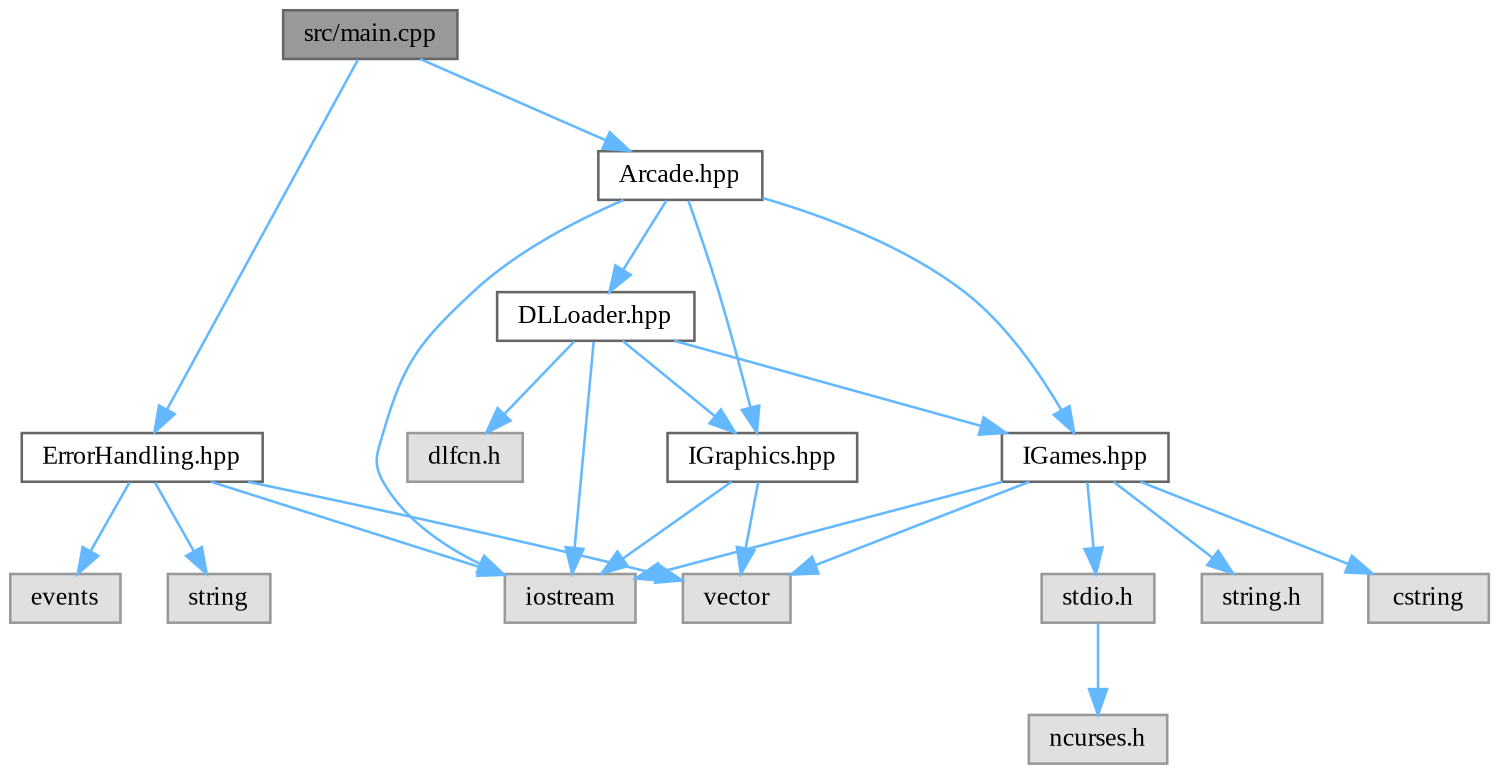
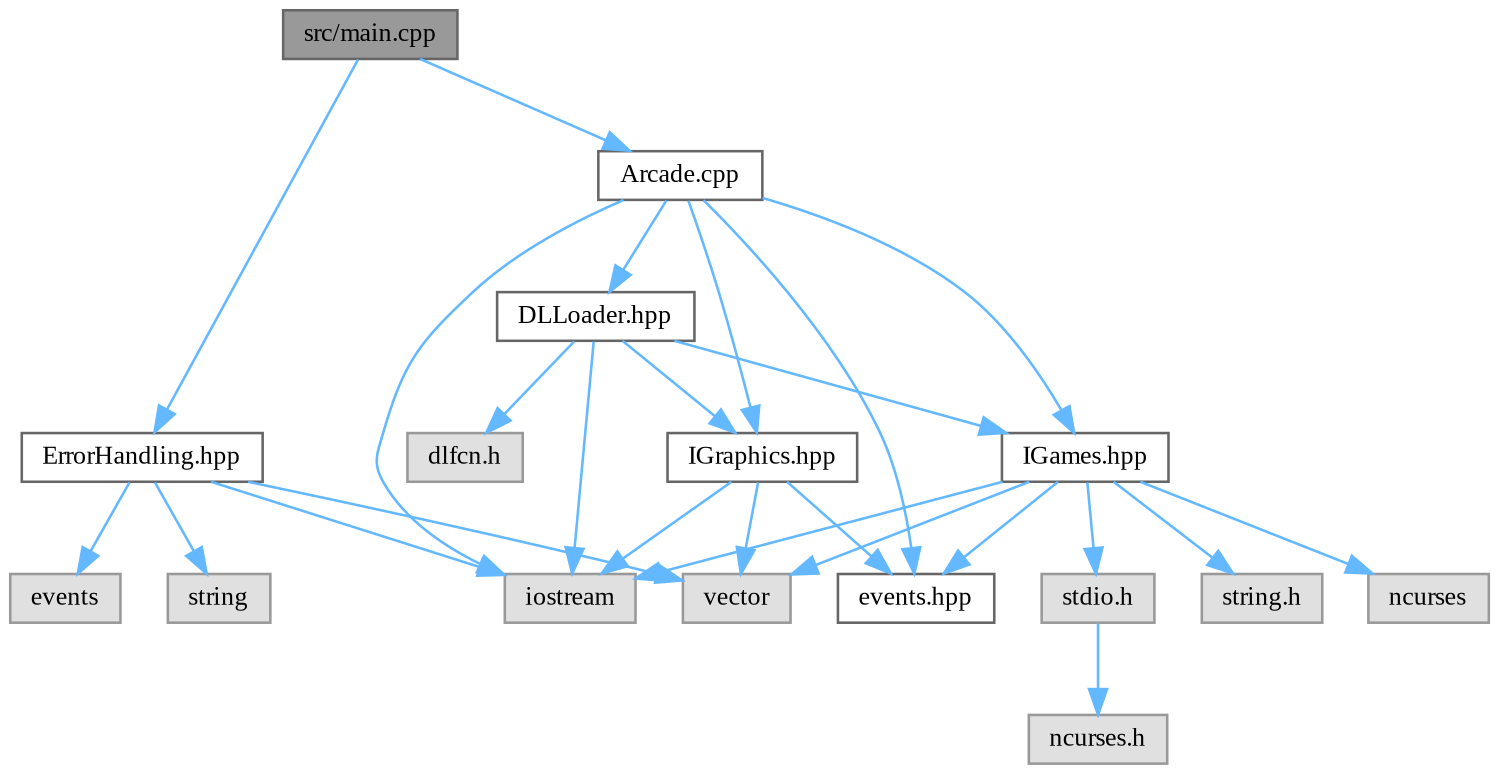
(680, 176) -> (680, 176)
none -> (916, 598)
(1429, 598) -> (1429, 598)
